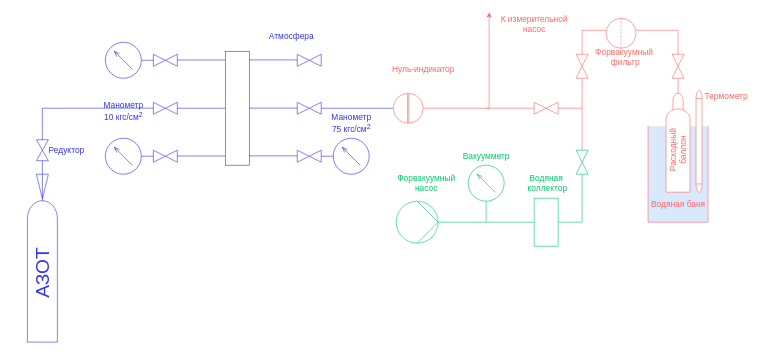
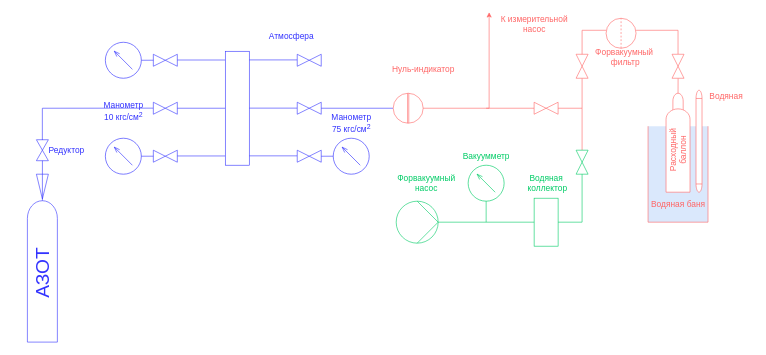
(727, 96) -> (727, 96)
